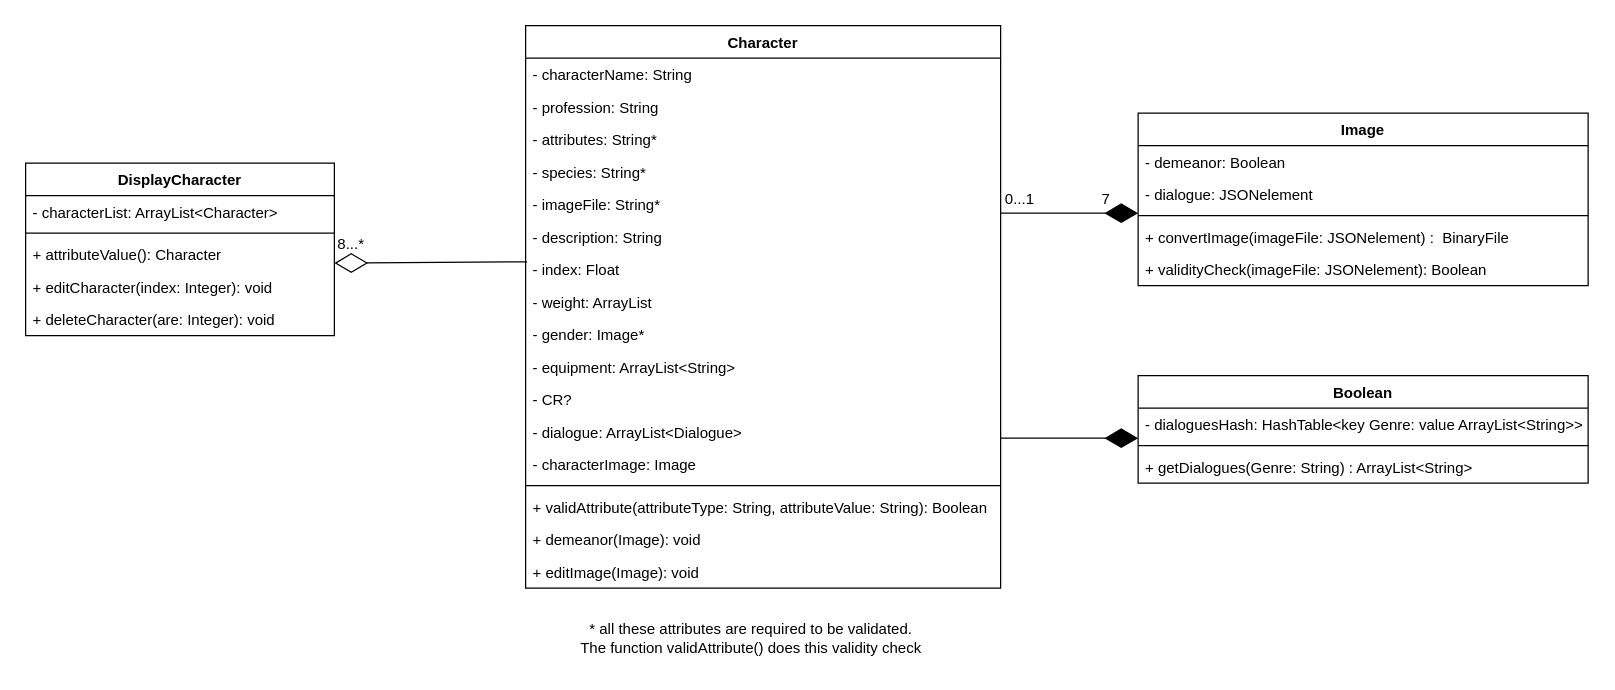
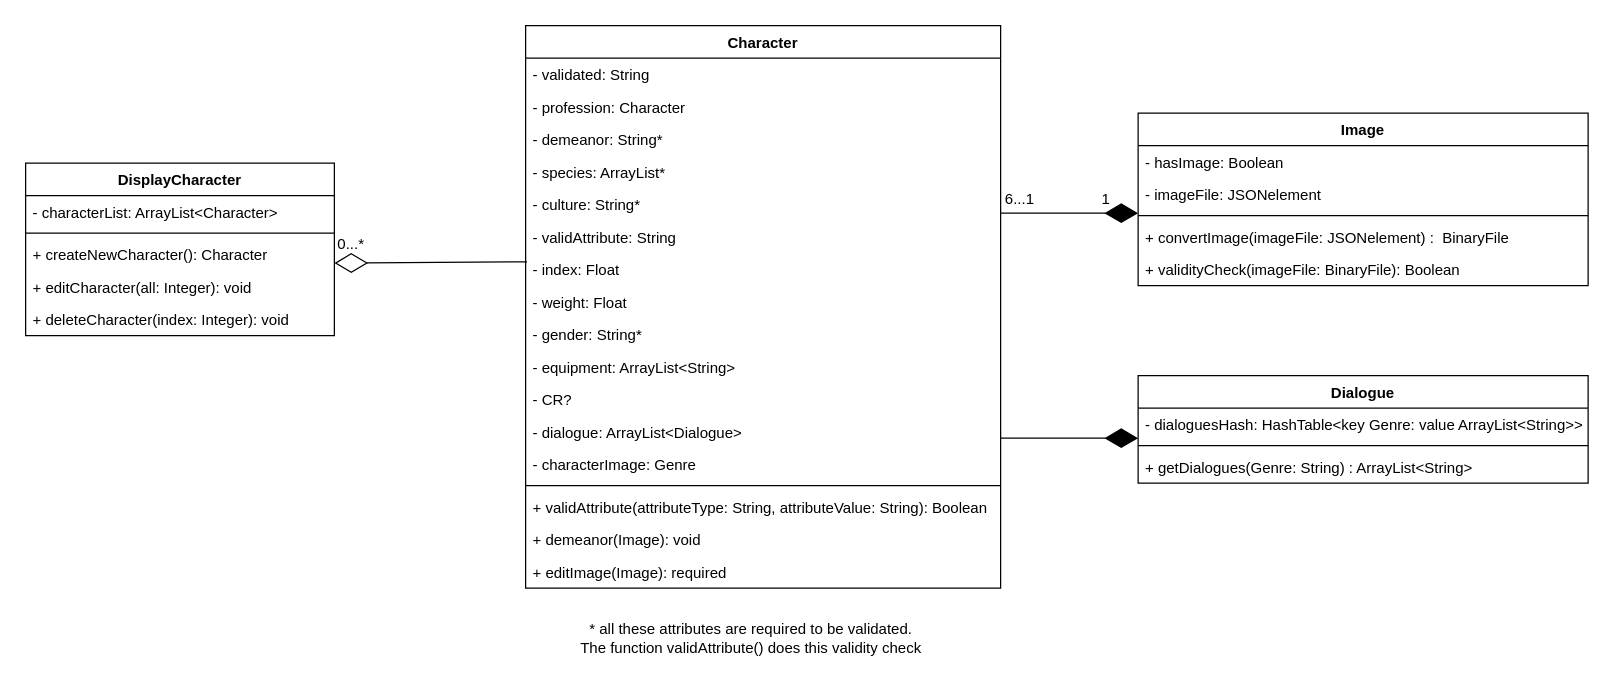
(621, 75) -> (601, 75)
(607, 108) -> (621, 108)
(611, 140) -> (605, 140)
(1217, 163) -> (1217, 163)
(598, 173) -> (611, 173)
(1230, 195) -> (1232, 195)
(1020, 199) -> (1020, 199)
(1106, 199) -> (1106, 199)
(603, 205) -> (598, 205)
(609, 238) -> (620, 238)
(351, 244) -> (351, 244)
(145, 255) -> (165, 255)
(1321, 270) -> (1313, 270)
(172, 288) -> (162, 288)
(603, 303) -> (586, 303)
(174, 320) -> (181, 320)
(594, 335) -> (596, 335)
(1363, 393) -> (1363, 393)
(623, 465) -> (623, 465)
(624, 573) -> (640, 573)
